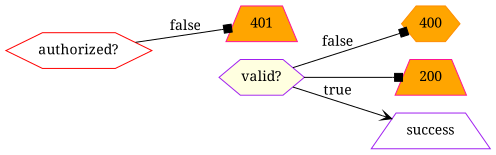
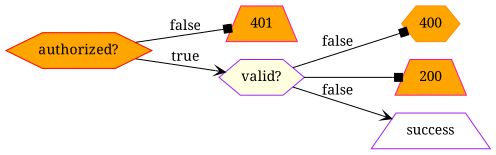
(79, 51) -> (79, 51)
none -> (175, 65)
(338, 91) -> (338, 91)
